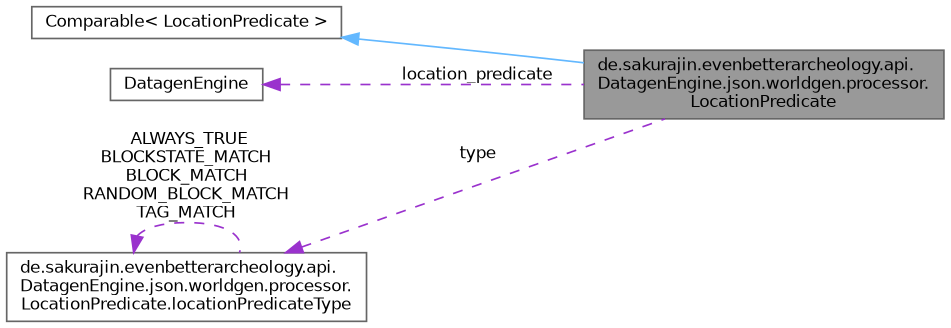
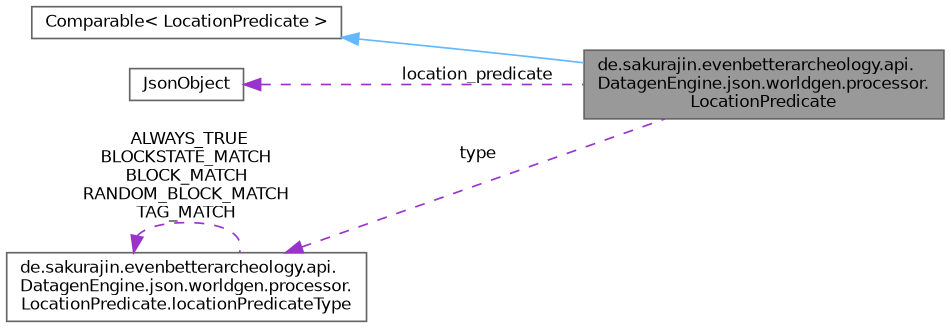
(187, 85) -> (187, 85)
